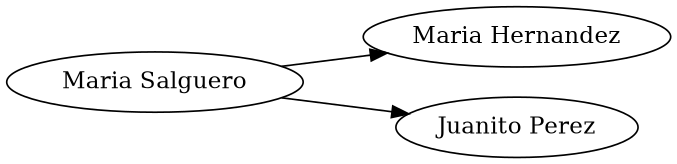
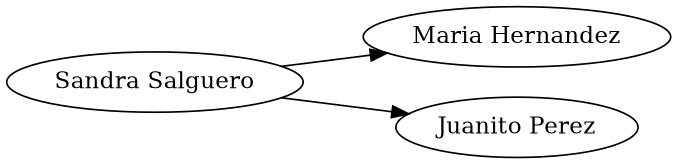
(155, 82) -> (155, 82)
